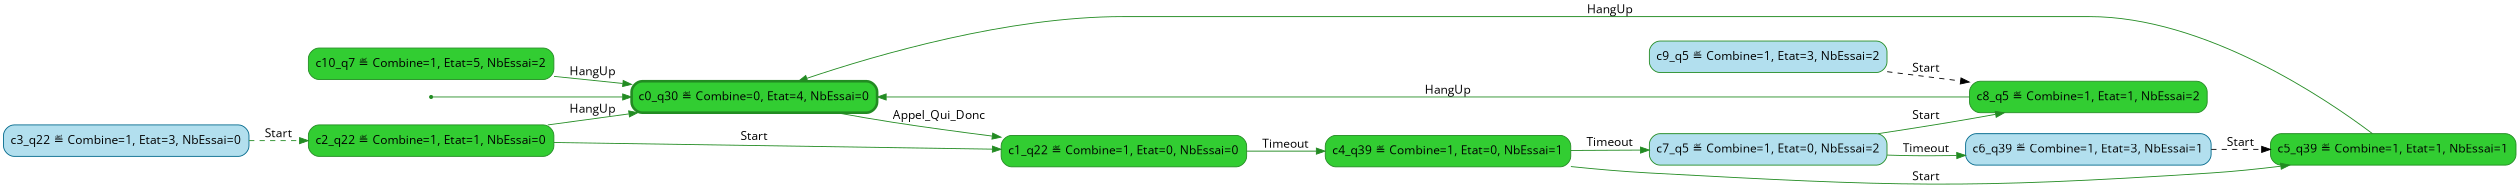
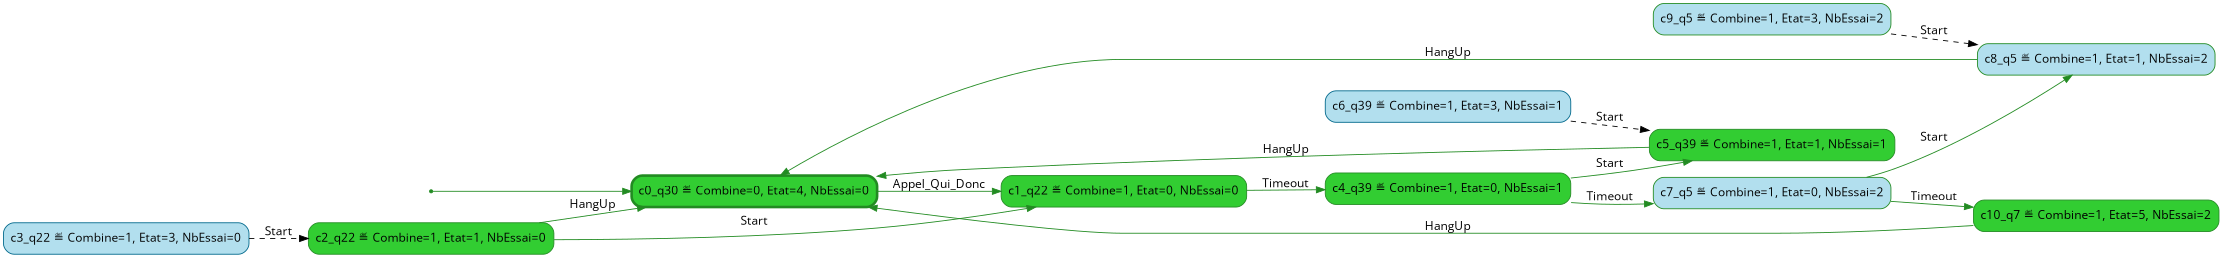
(2088, 97) -> (2096, 59)
(274, 141) -> (274, 238)
(1922, 156) -> (1928, 204)
